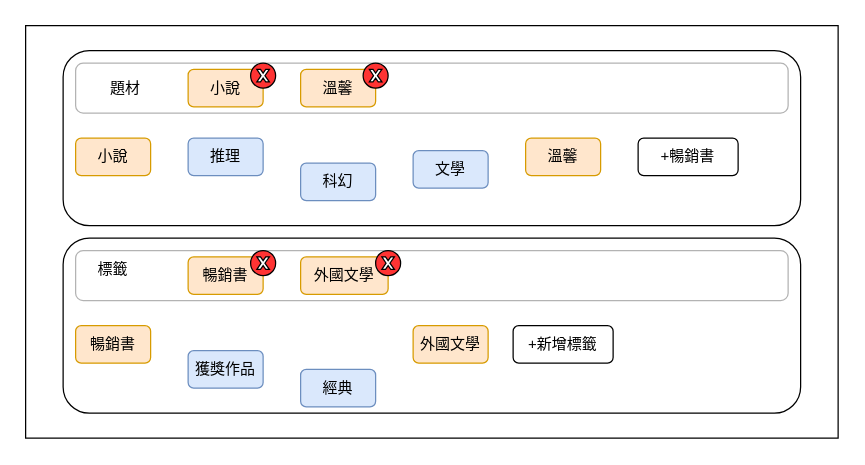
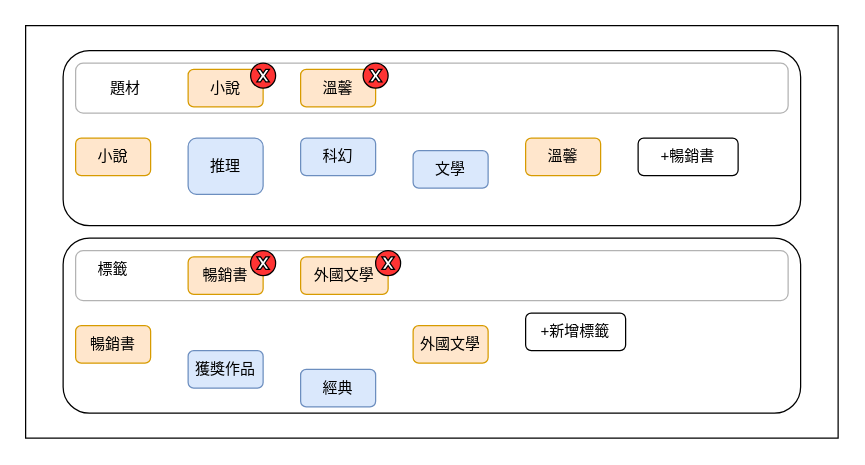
(226, 157) -> (226, 166)
(338, 182) -> (338, 157)
(563, 344) -> (576, 332)
